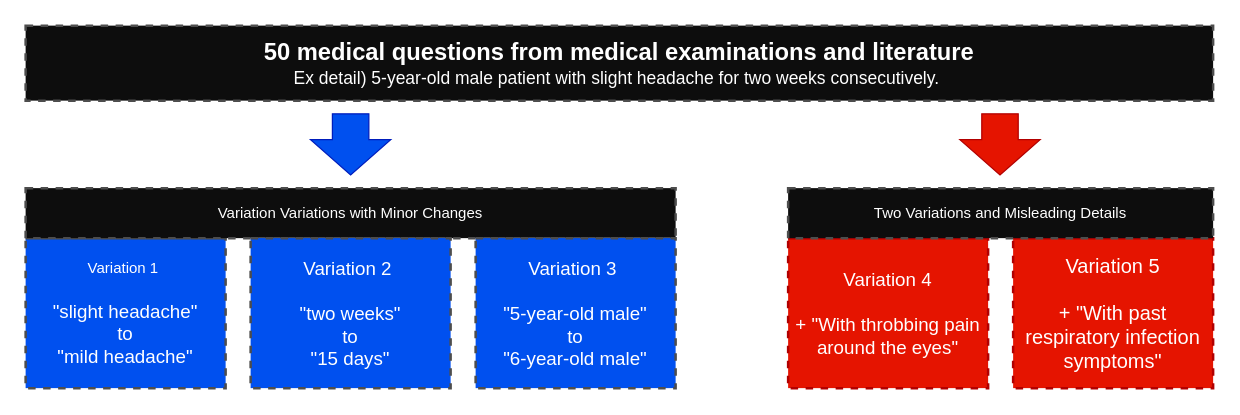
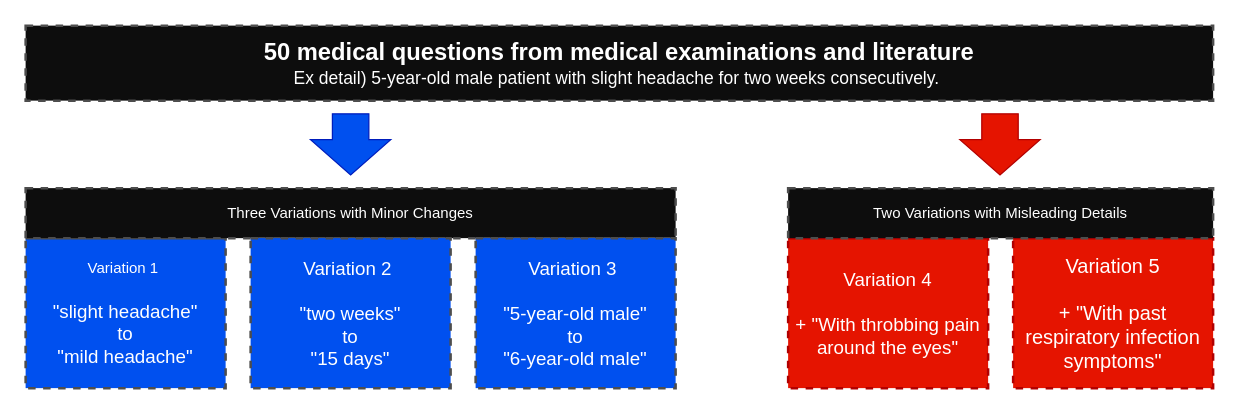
(351, 213) -> (351, 213)
(1001, 213) -> (1001, 213)
